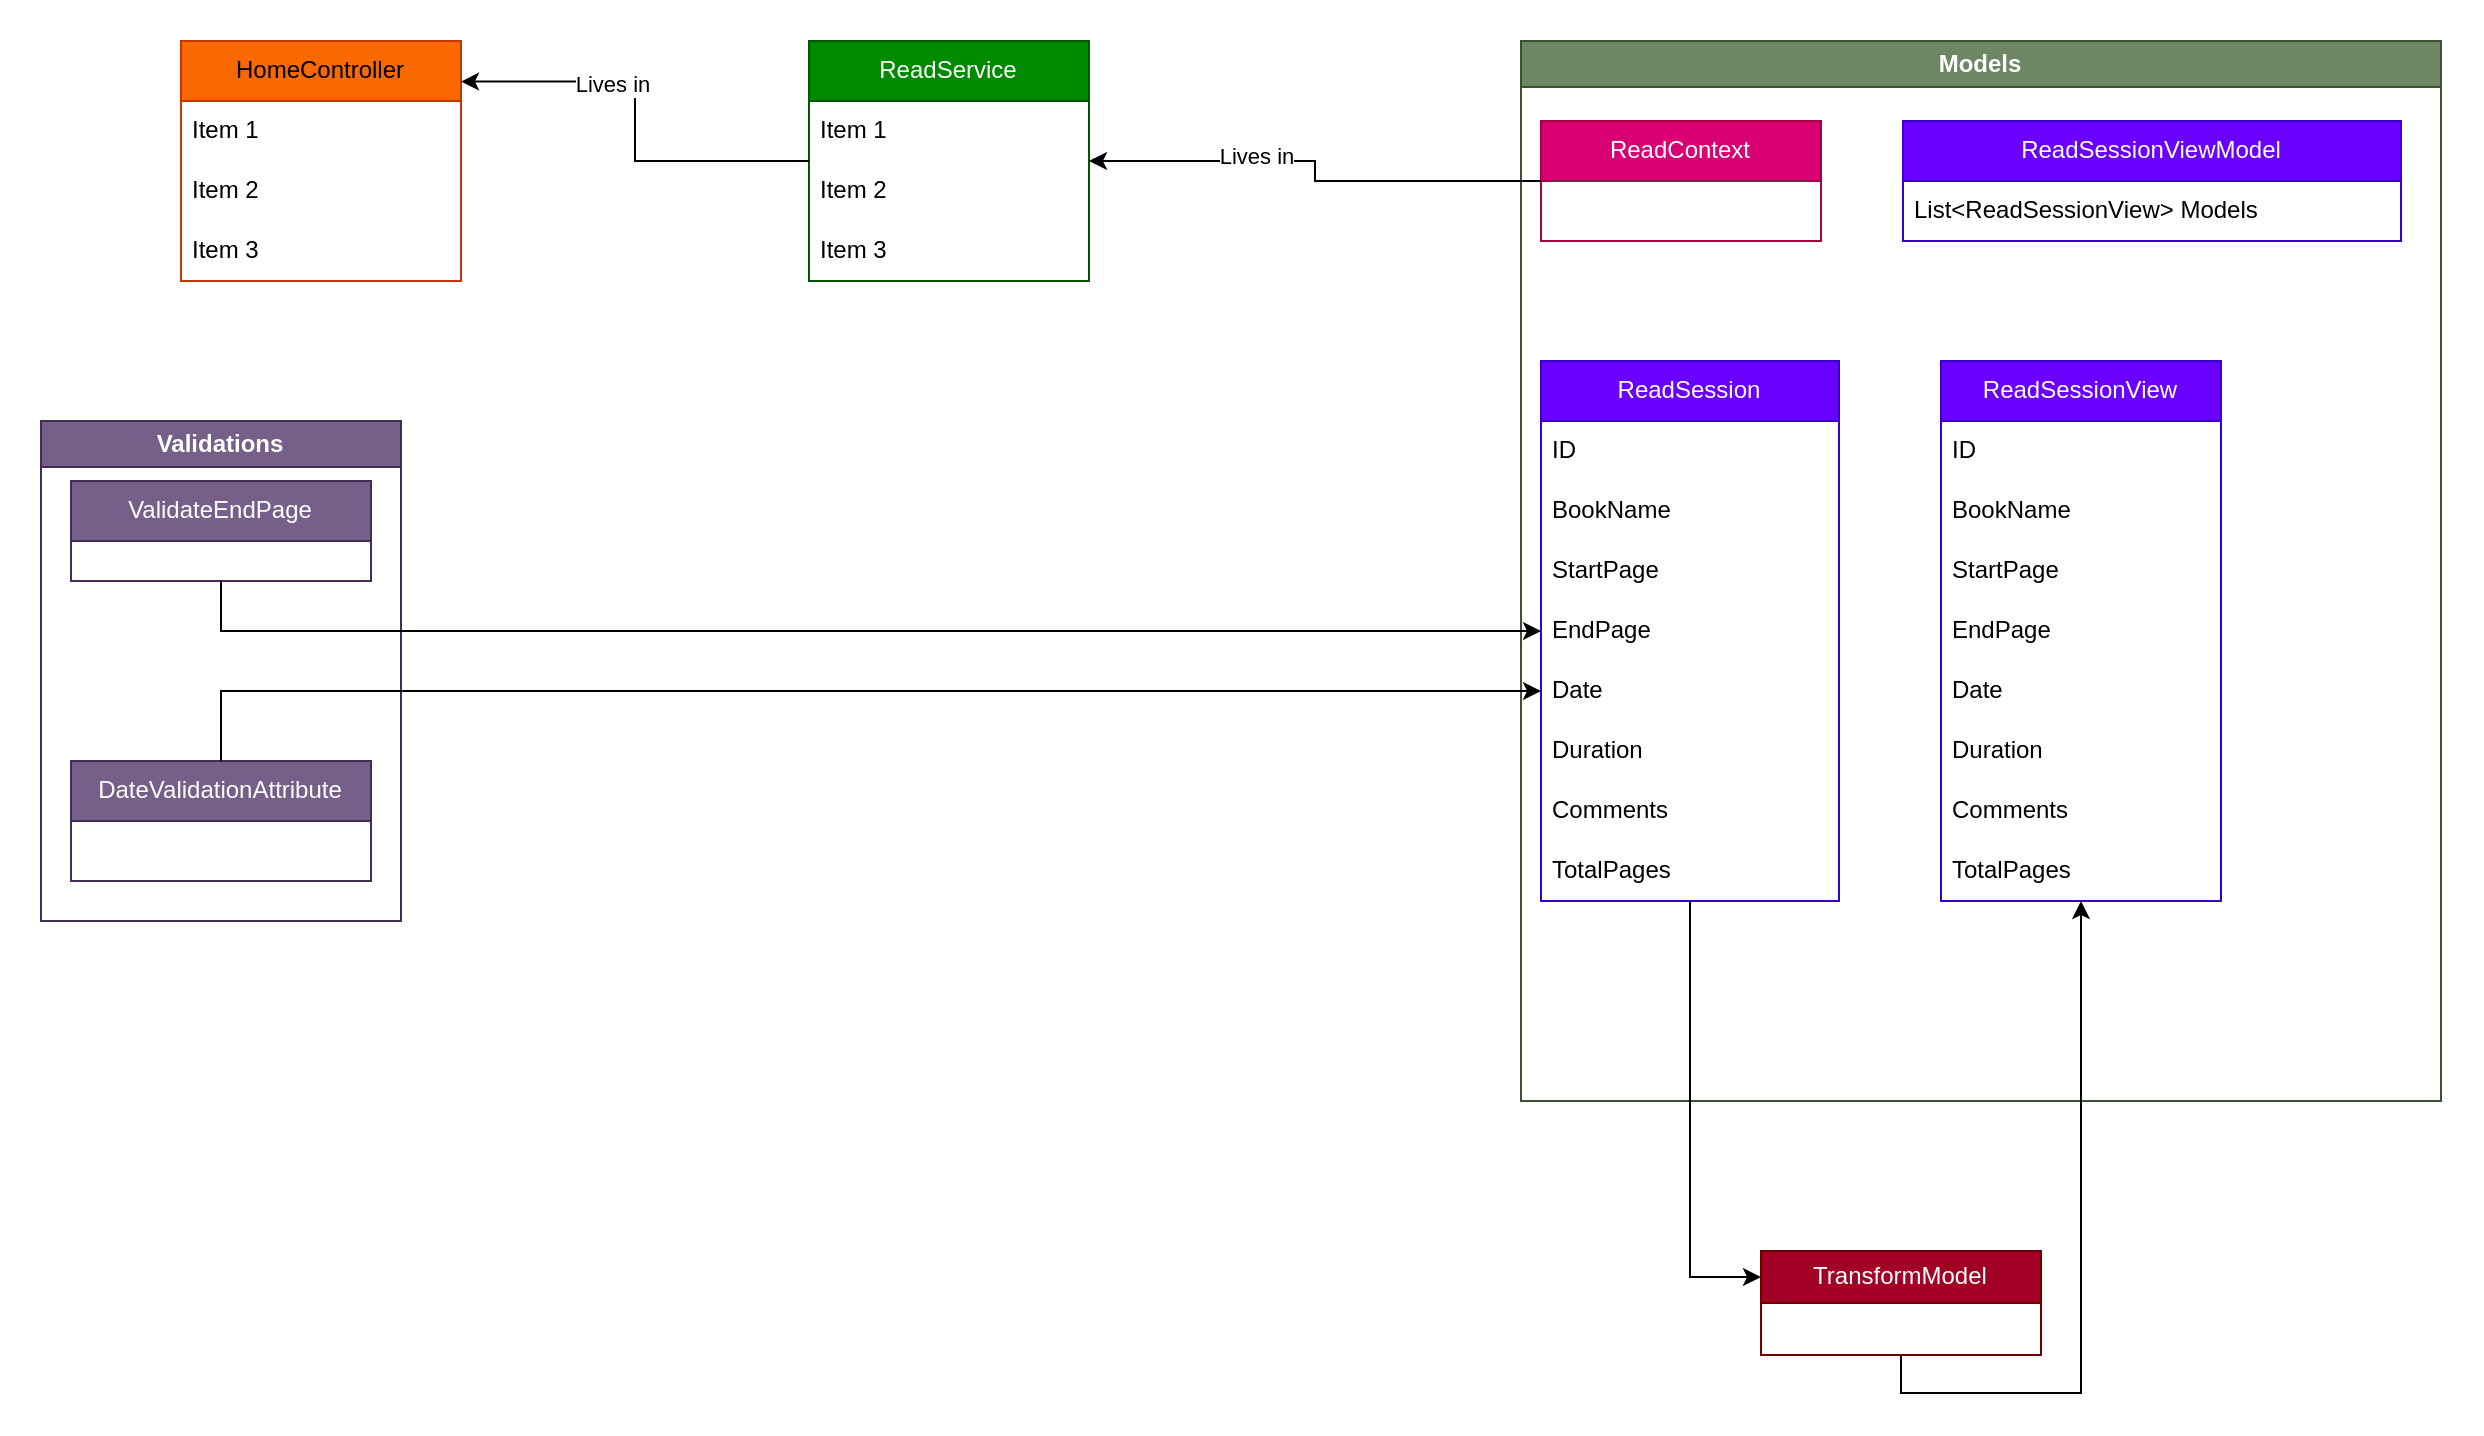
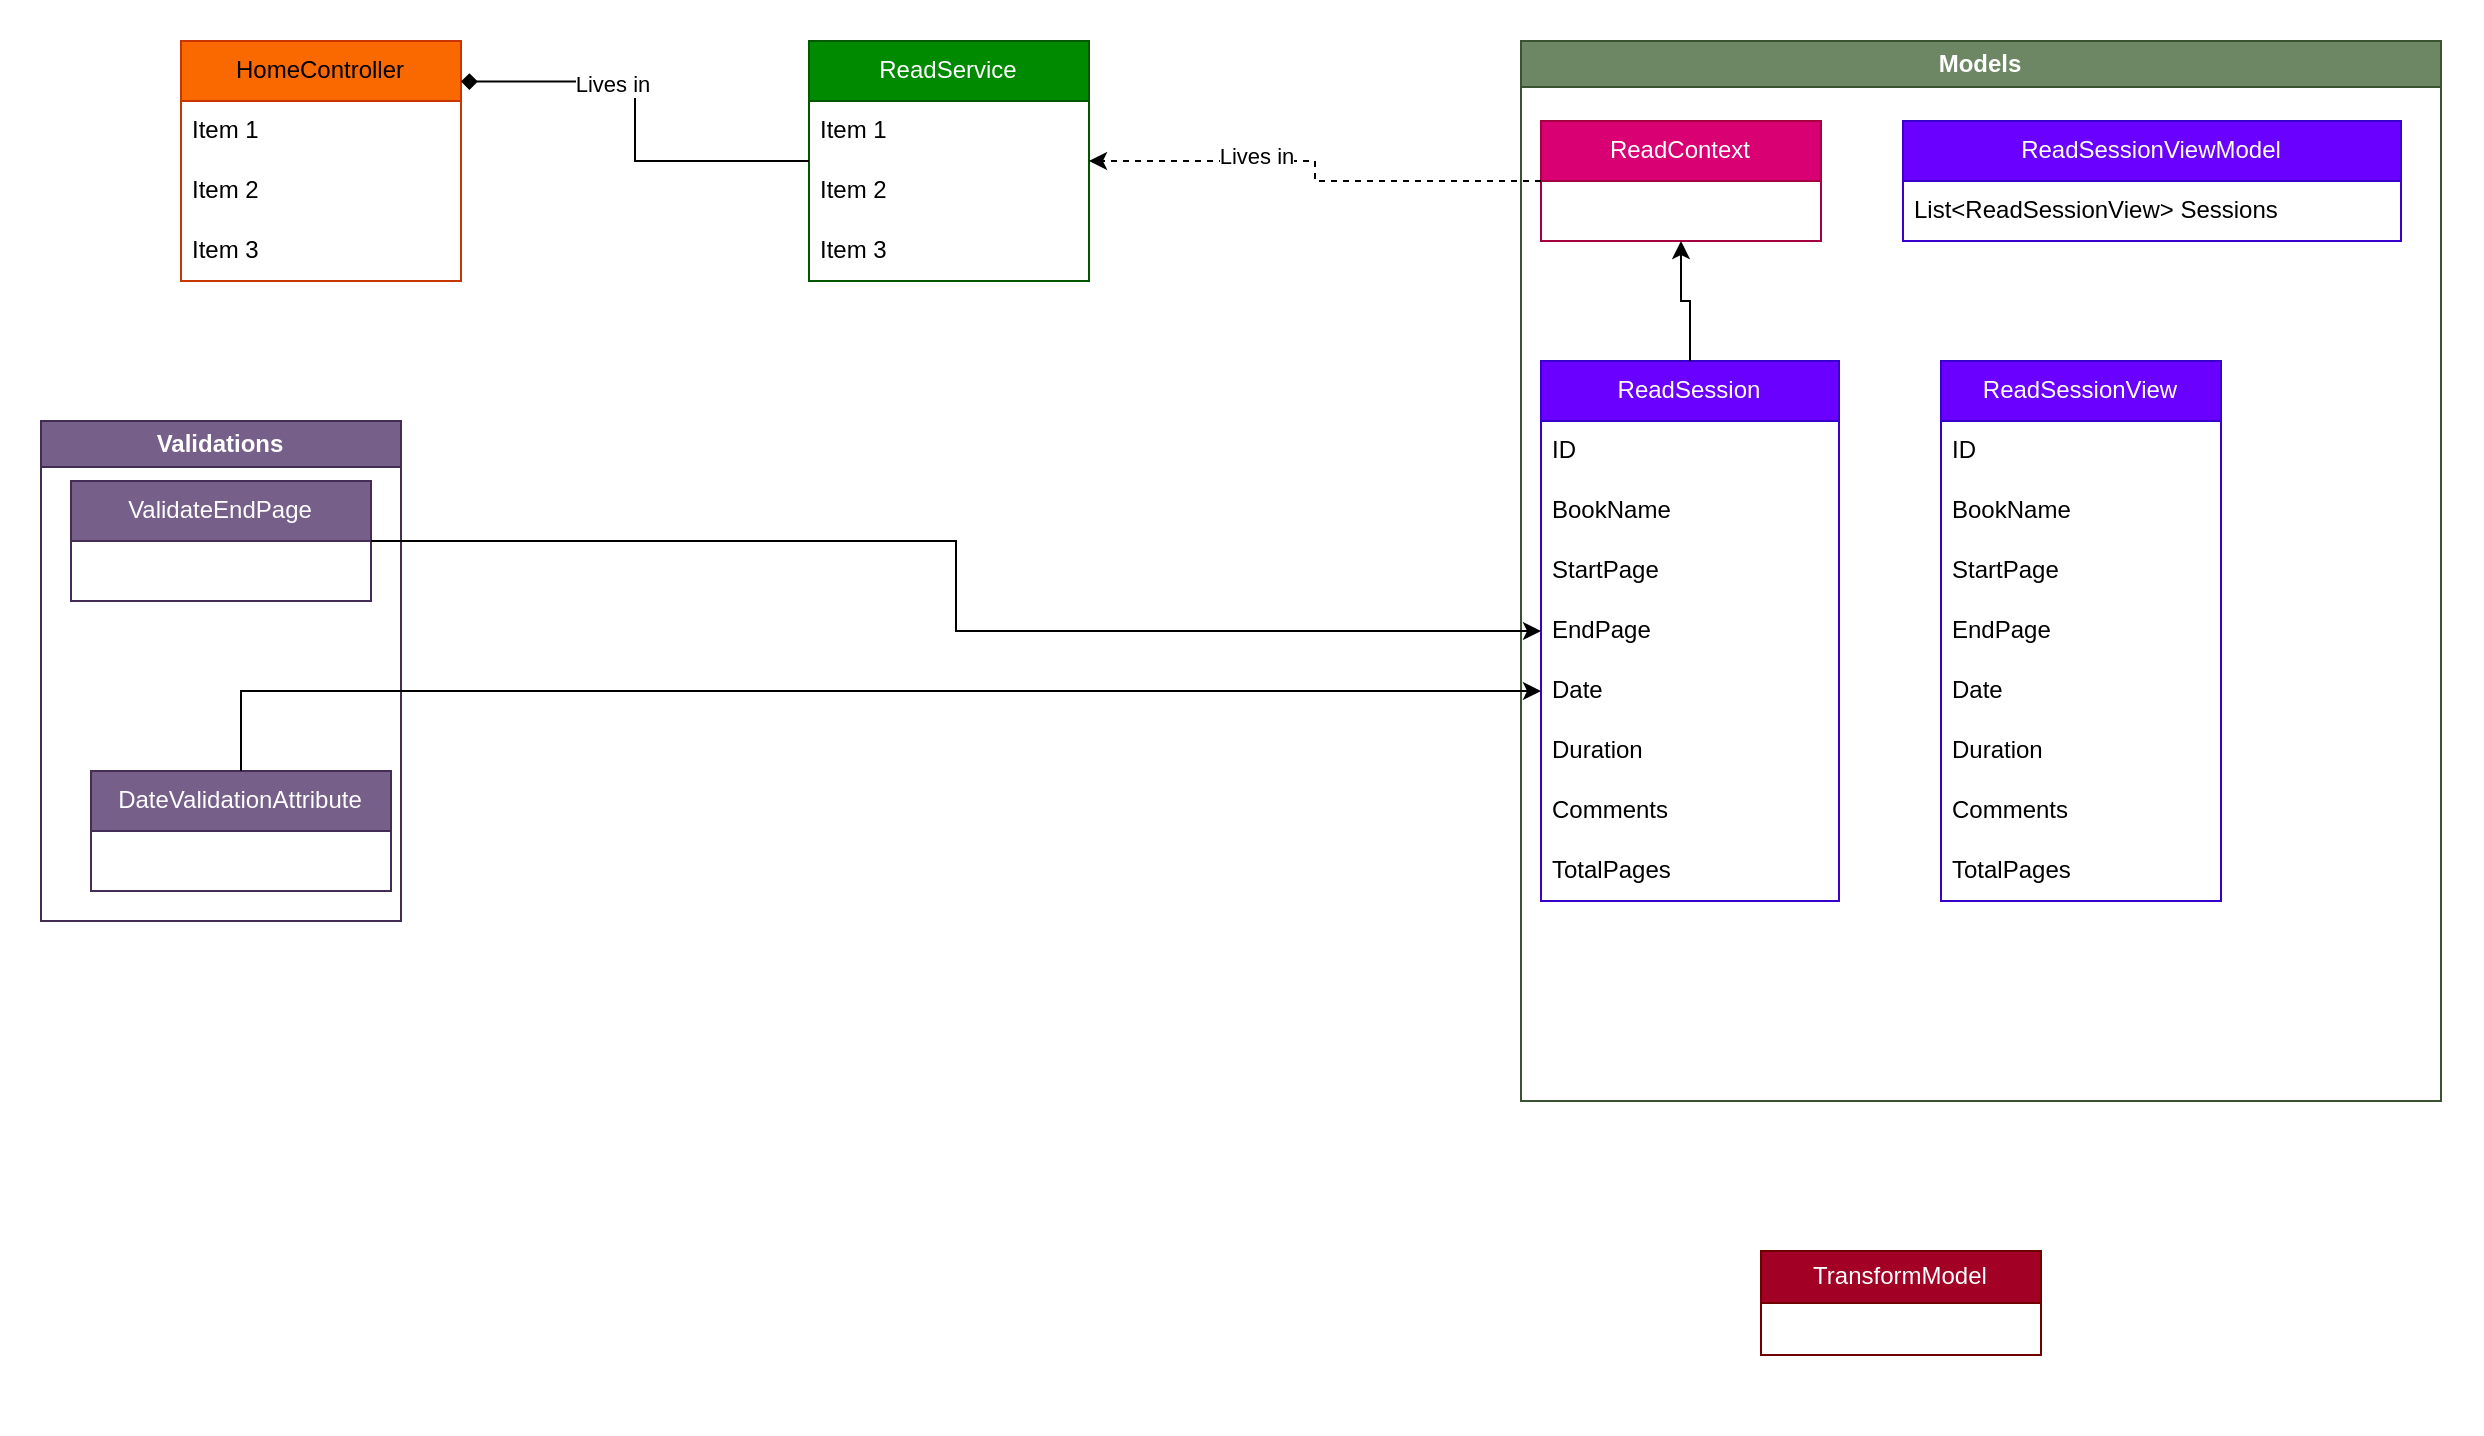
(476, 82) -> (477, 82)
(1397, 181) -> (1397, 181)
(2088, 211) -> (2101, 211)
(221, 531) -> (221, 541)
(221, 821) -> (241, 831)
(1690, 1120) -> (1690, 303)
(2081, 1261) -> none
